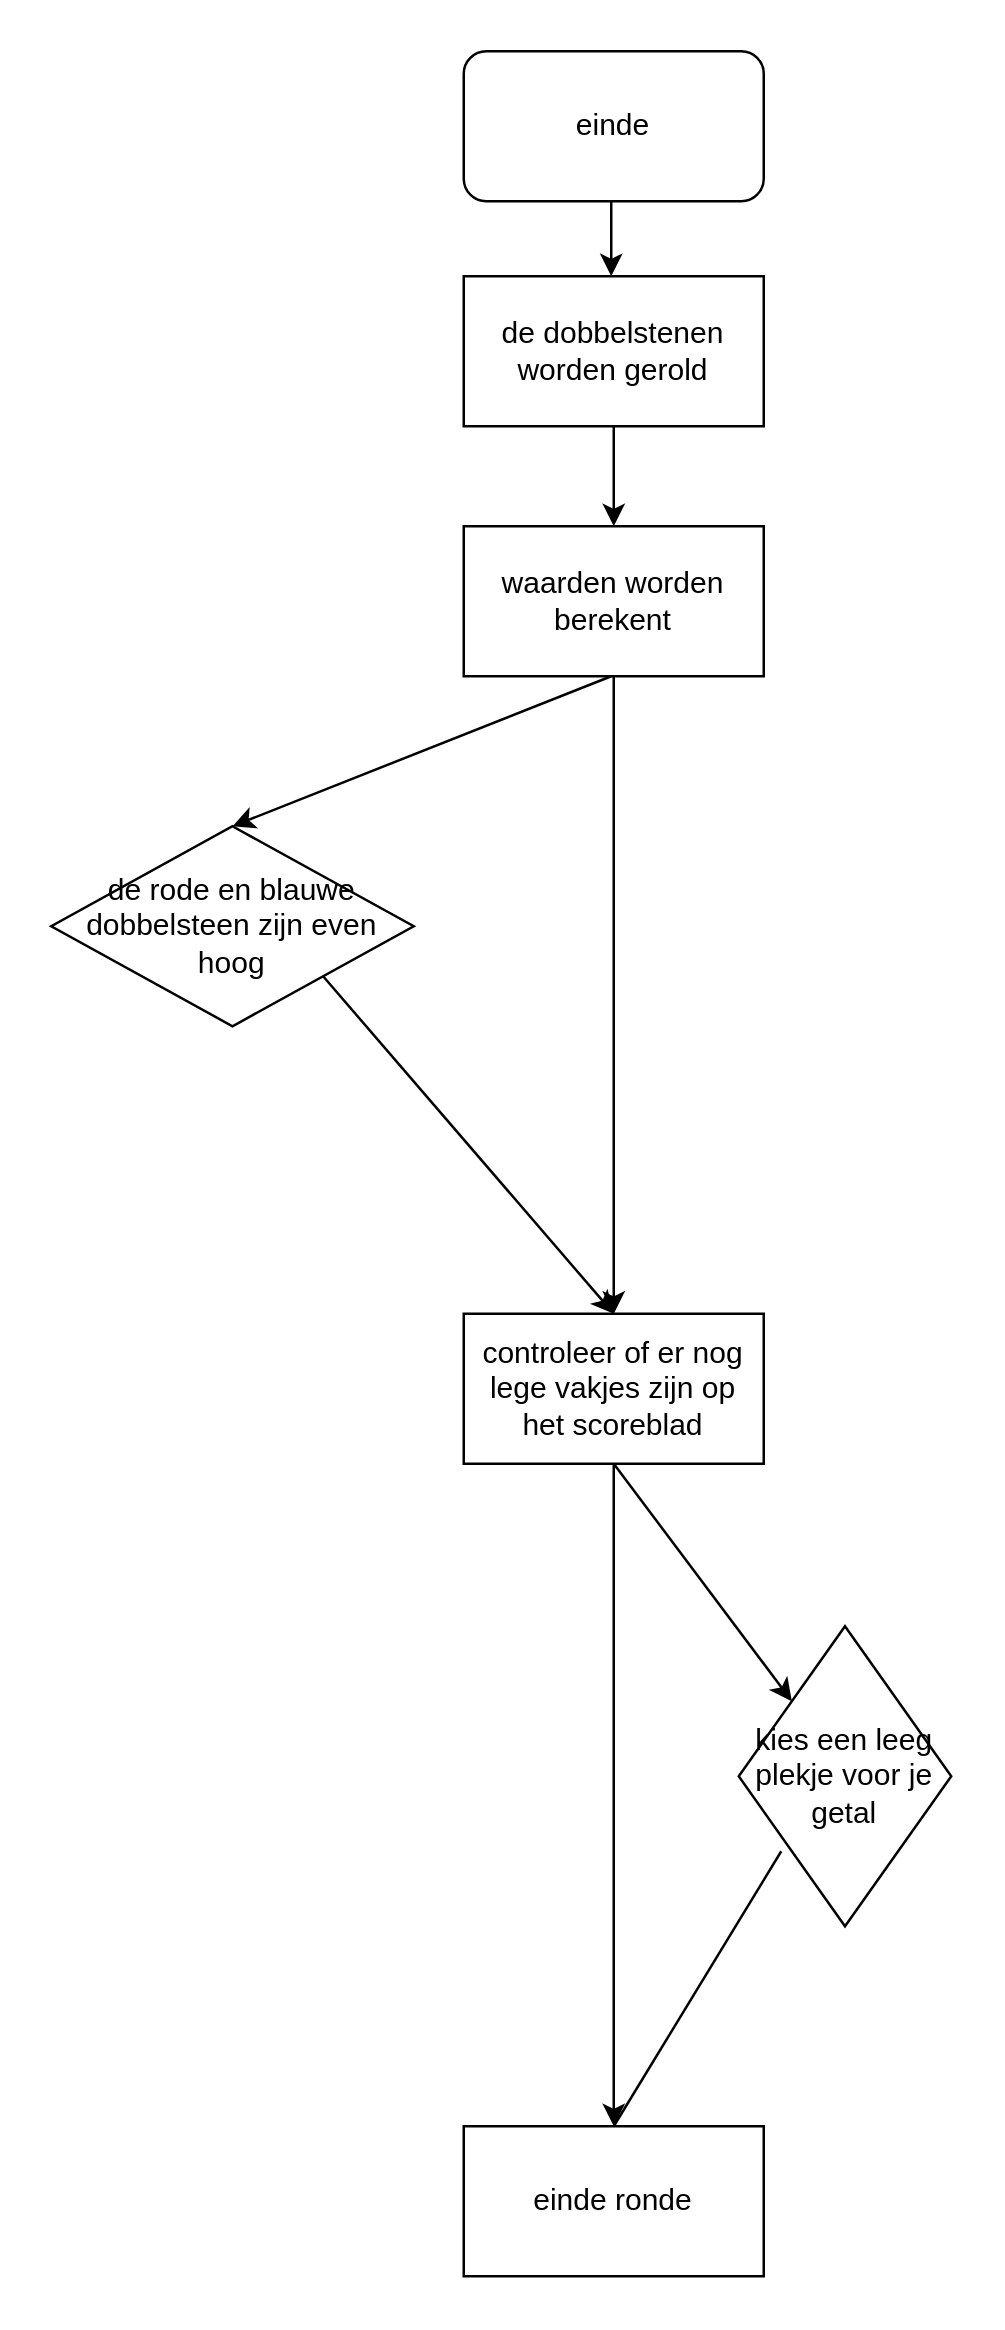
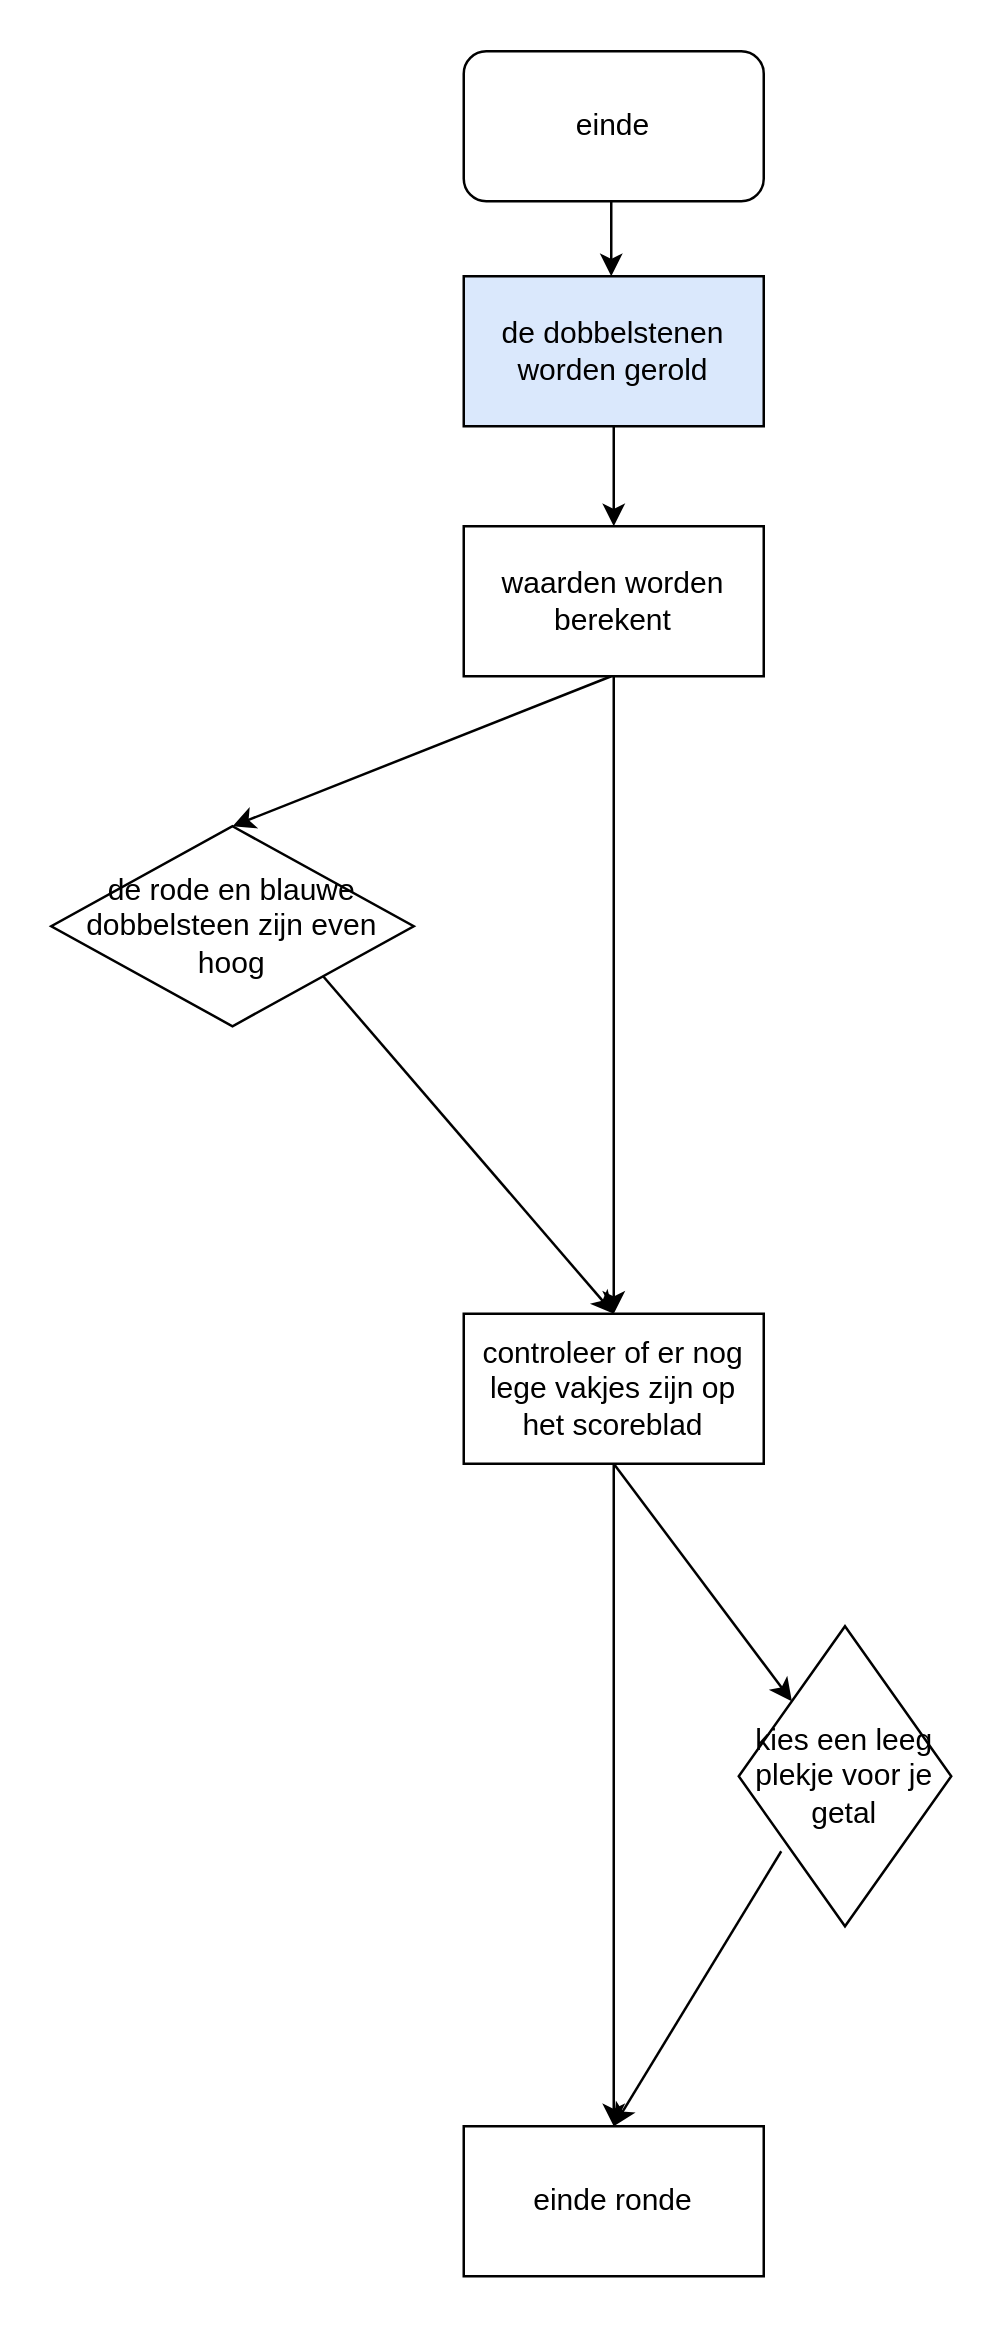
(614, 351) -> (614, 351)
(619, 2117) -> (623, 2111)
